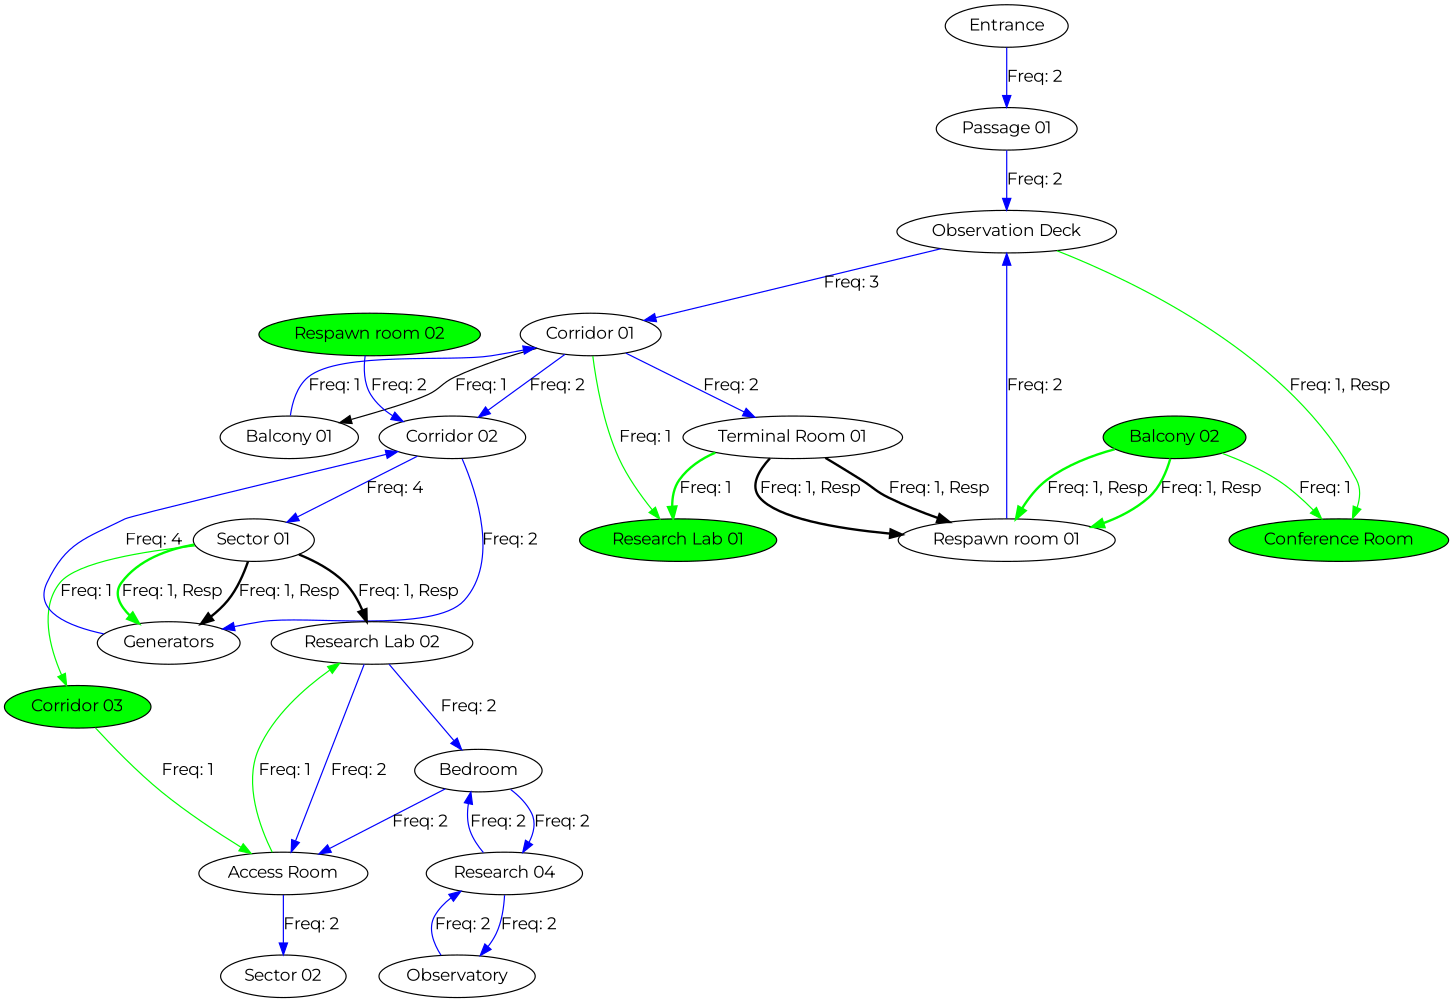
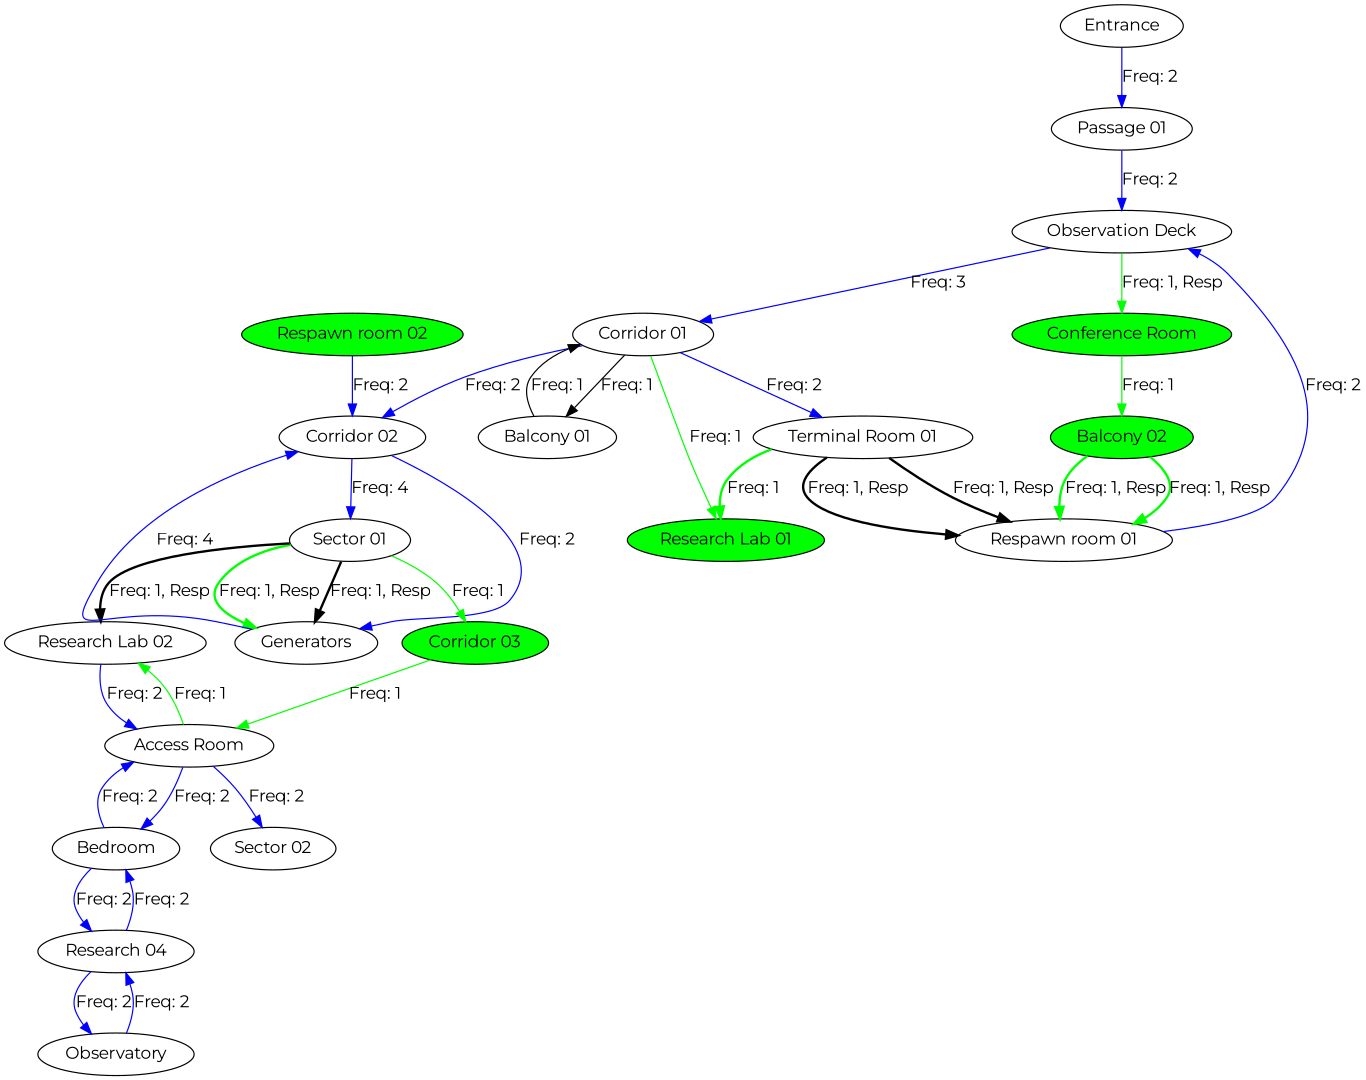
(393, 359) -> (533, 374)
(1271, 476) -> (1122, 380)
(422, 702) -> (170, 796)
